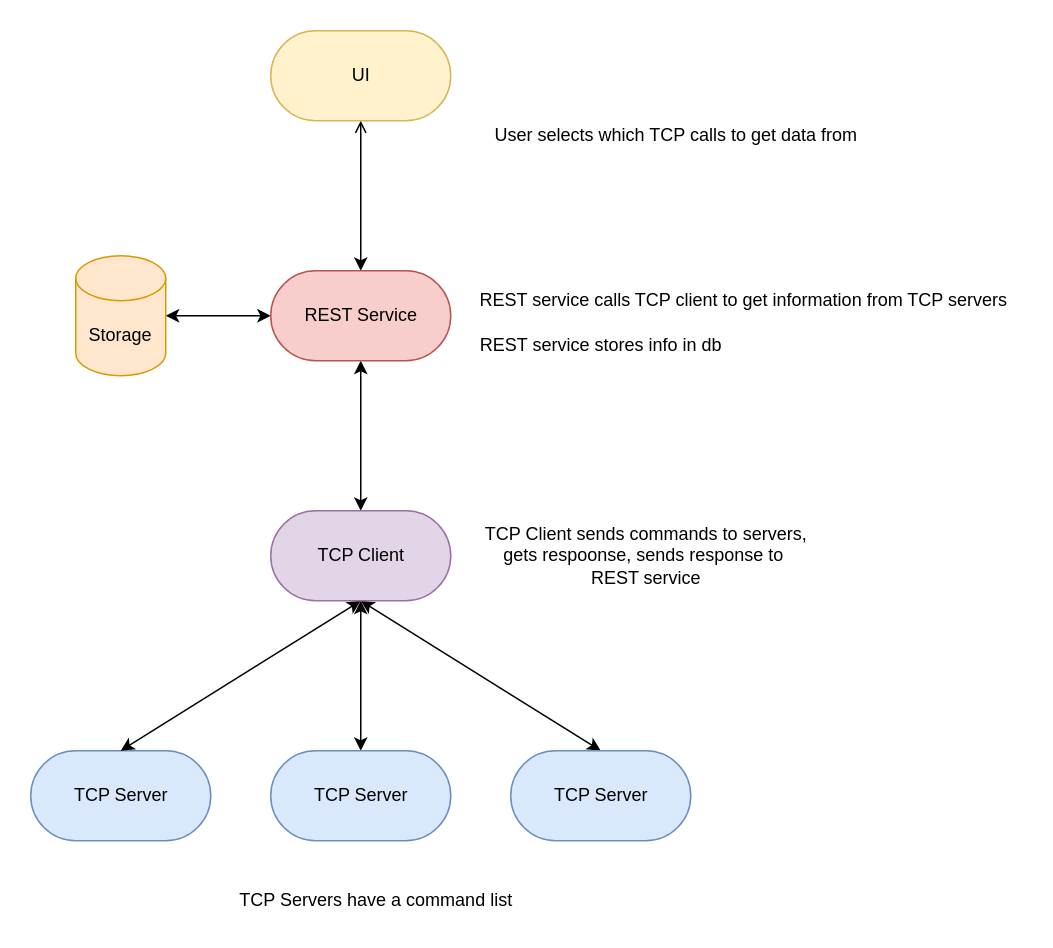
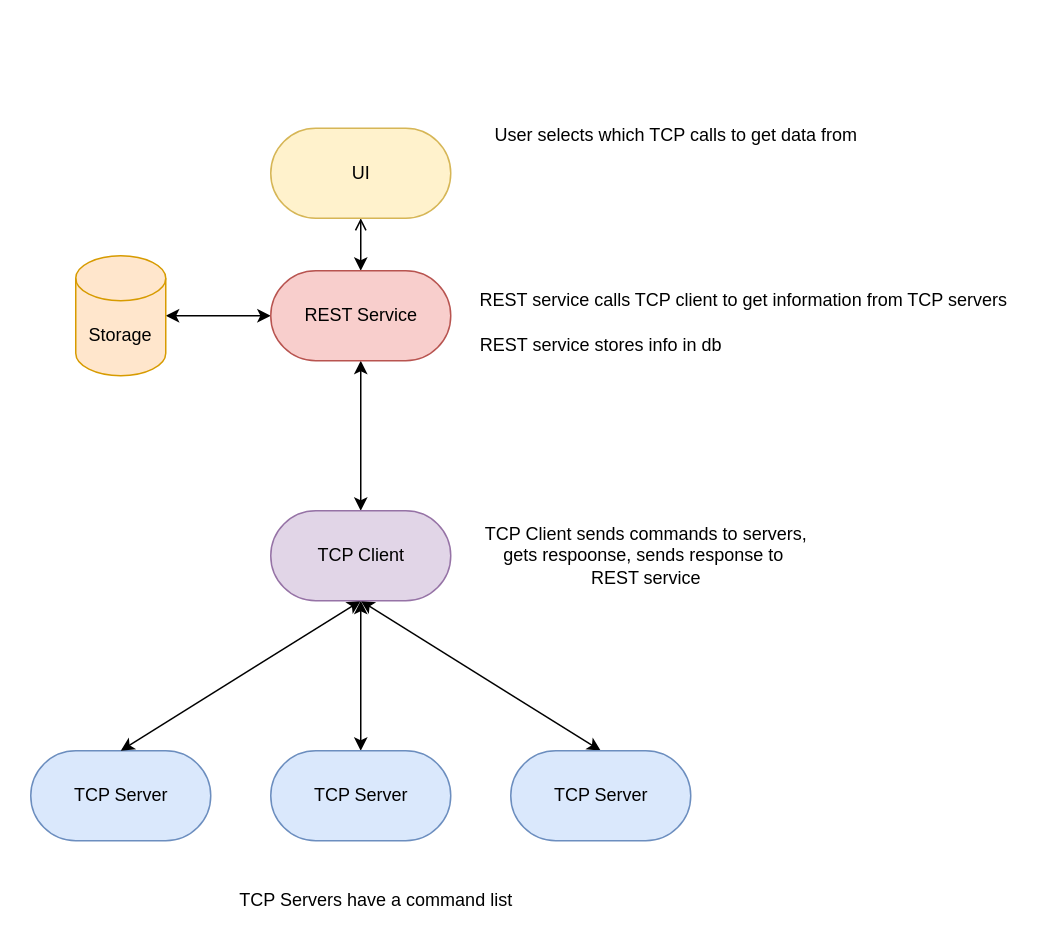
(361, 76) -> (361, 173)
